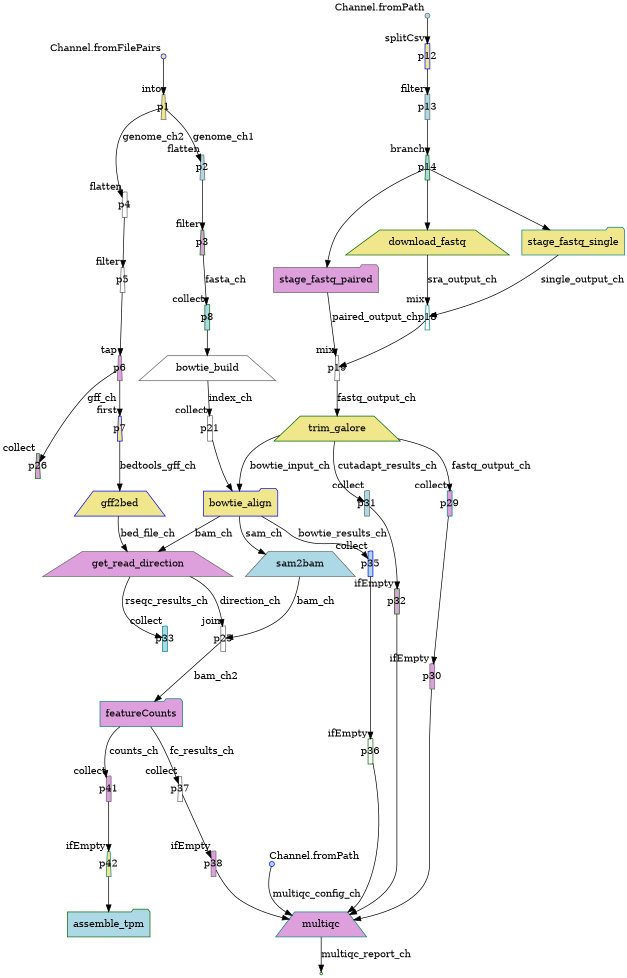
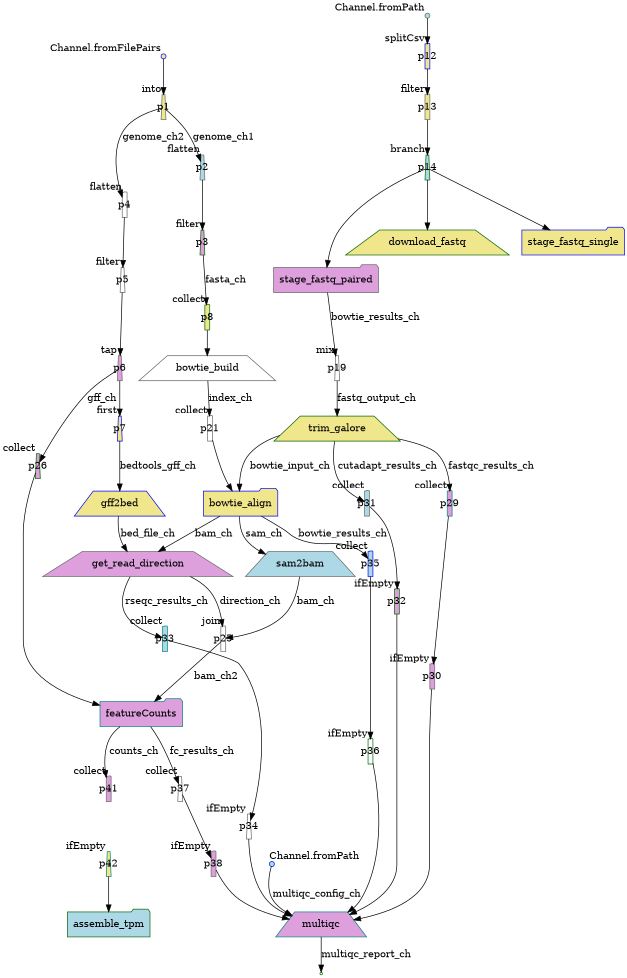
(427, 107) -> (427, 107)
(573, 243) -> (573, 243)
(207, 317) -> (207, 317)
(375, 317) -> (375, 317)
(427, 317) -> none
(491, 466) -> (491, 466)
none -> (23, 606)
(109, 823) -> none
none -> (249, 827)
